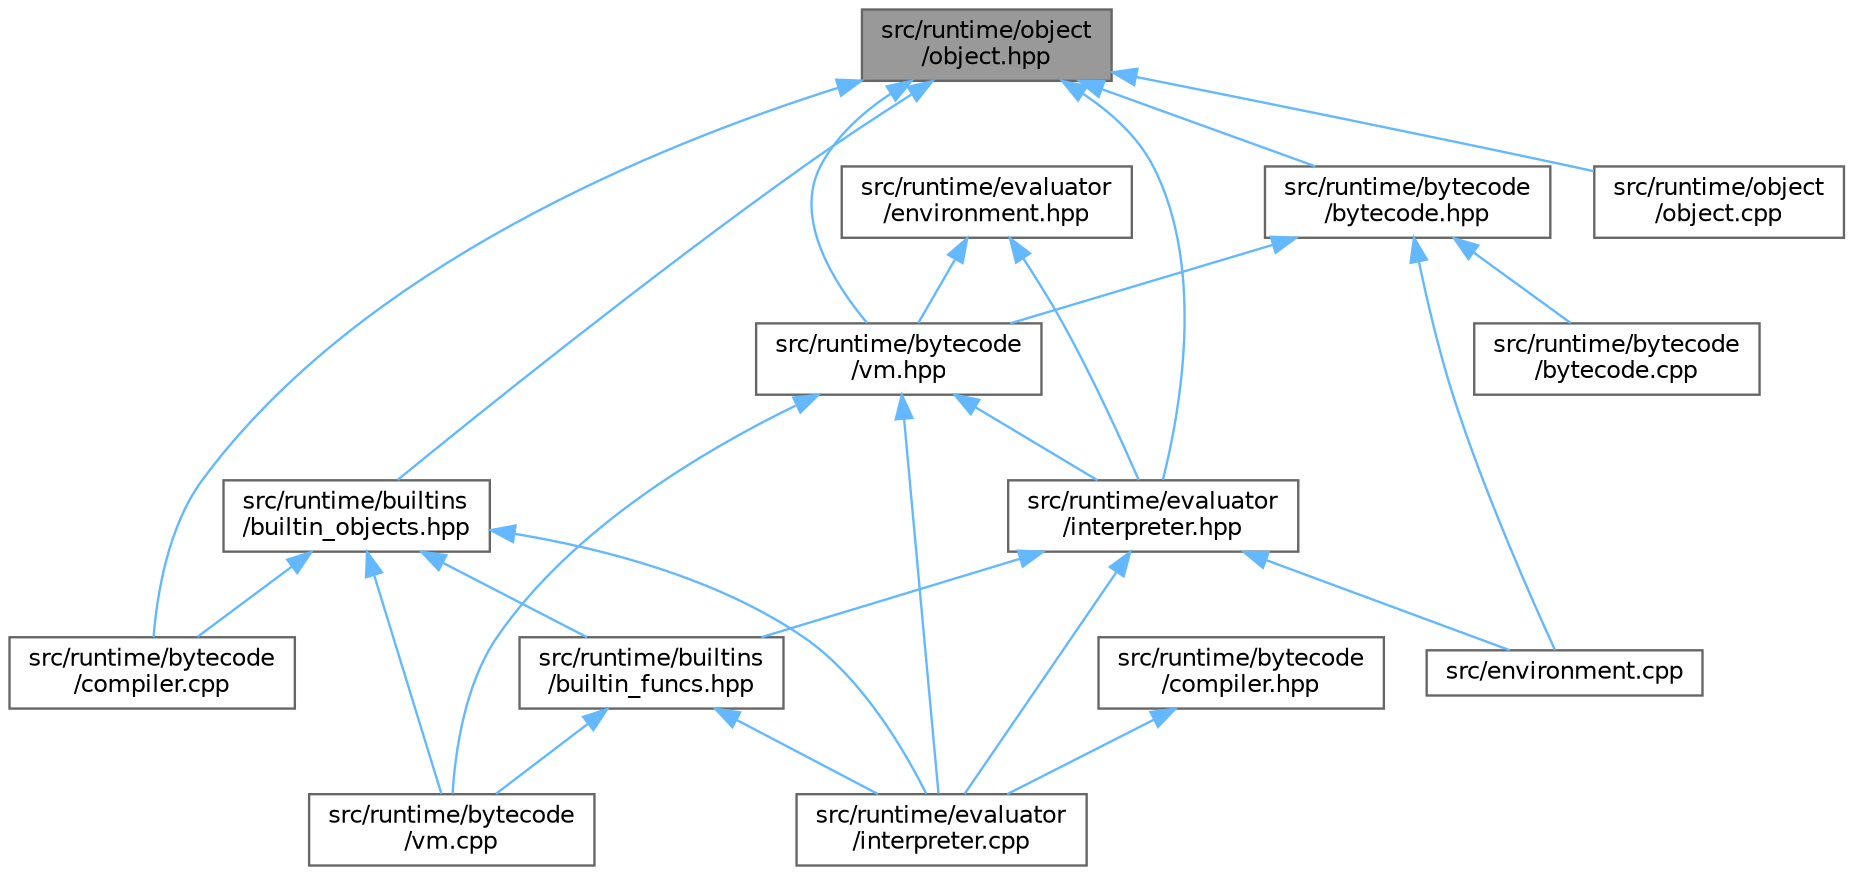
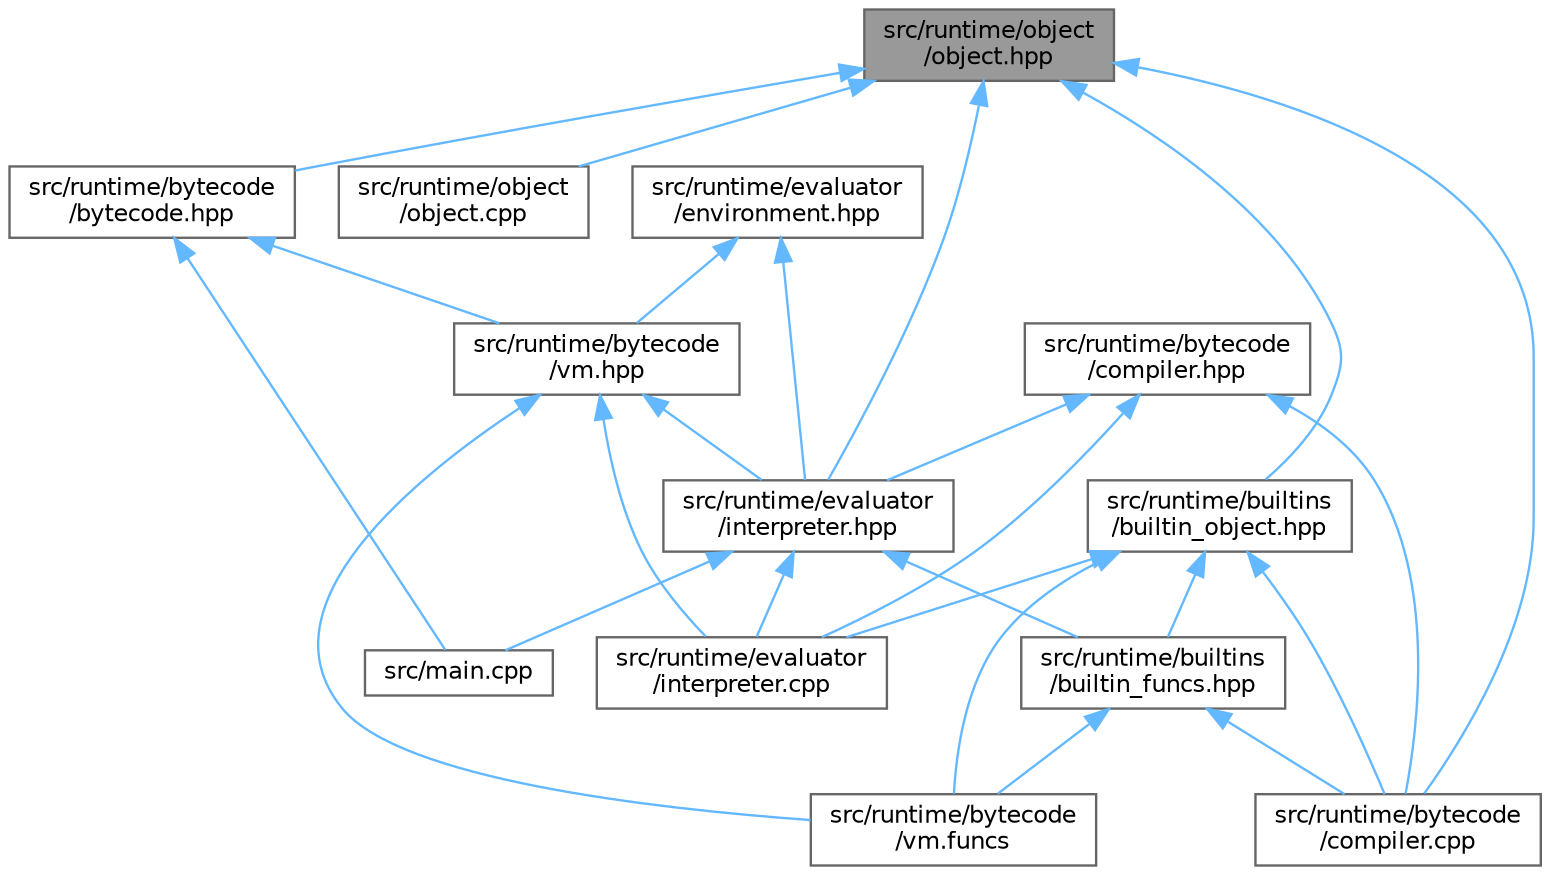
(812, 200) -> none
(1617, 359) -> none
none -> (977, 442)
(357, 516) -> (1220, 516)
none -> (1410, 577)
(1565, 673) -> (459, 673)
(807, 757) -> (1286, 758)
(452, 830) -> (953, 830)
